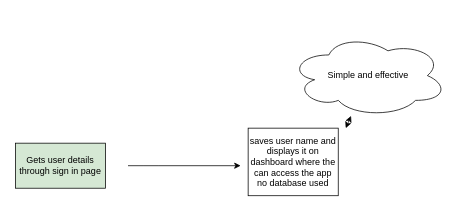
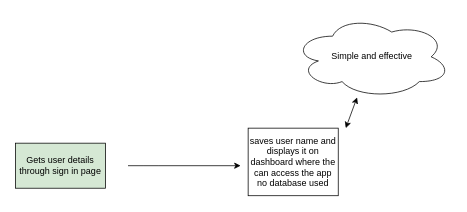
(368, 75) -> (372, 57)
